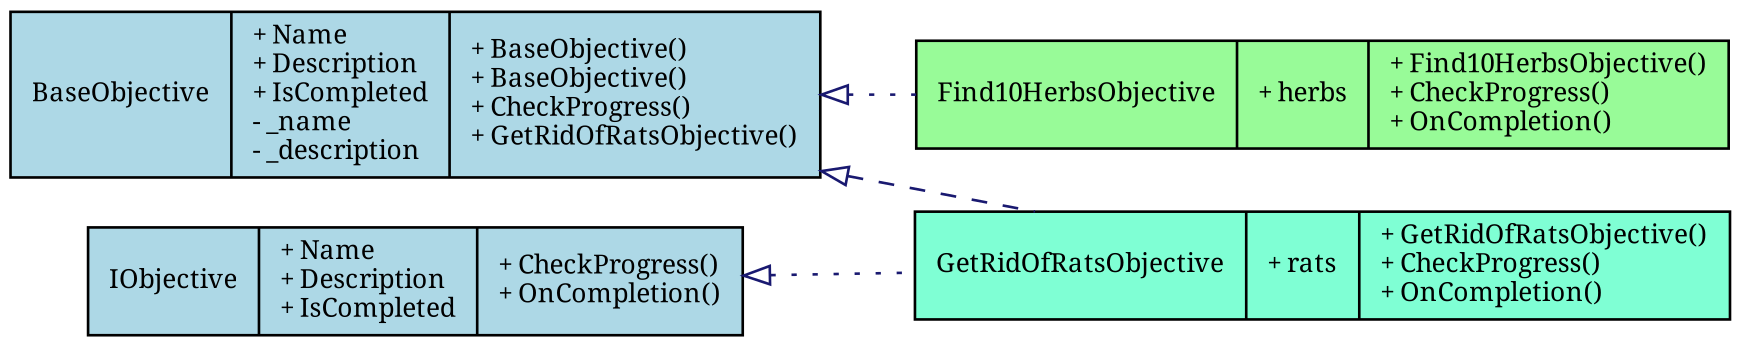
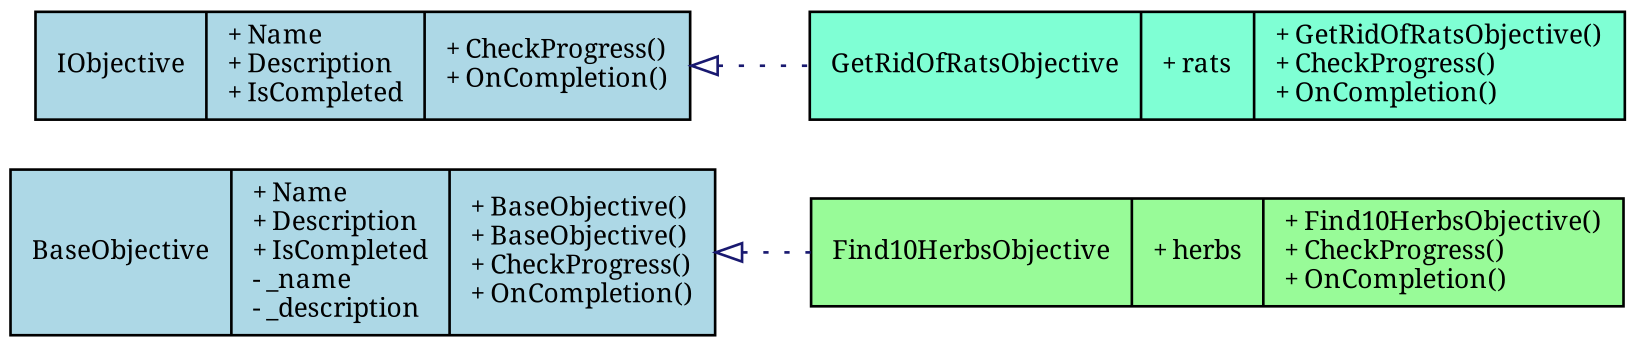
(635, 137) -> (582, 294)
(941, 194) -> none
